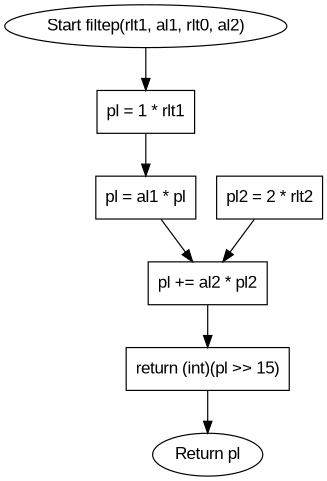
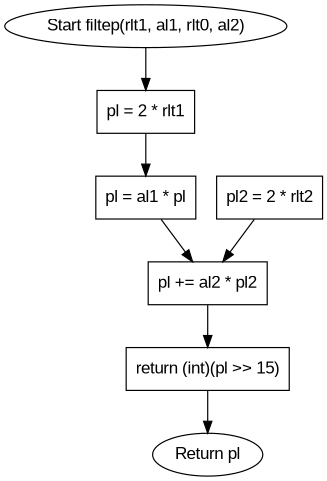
(146, 112) -> (146, 112)
